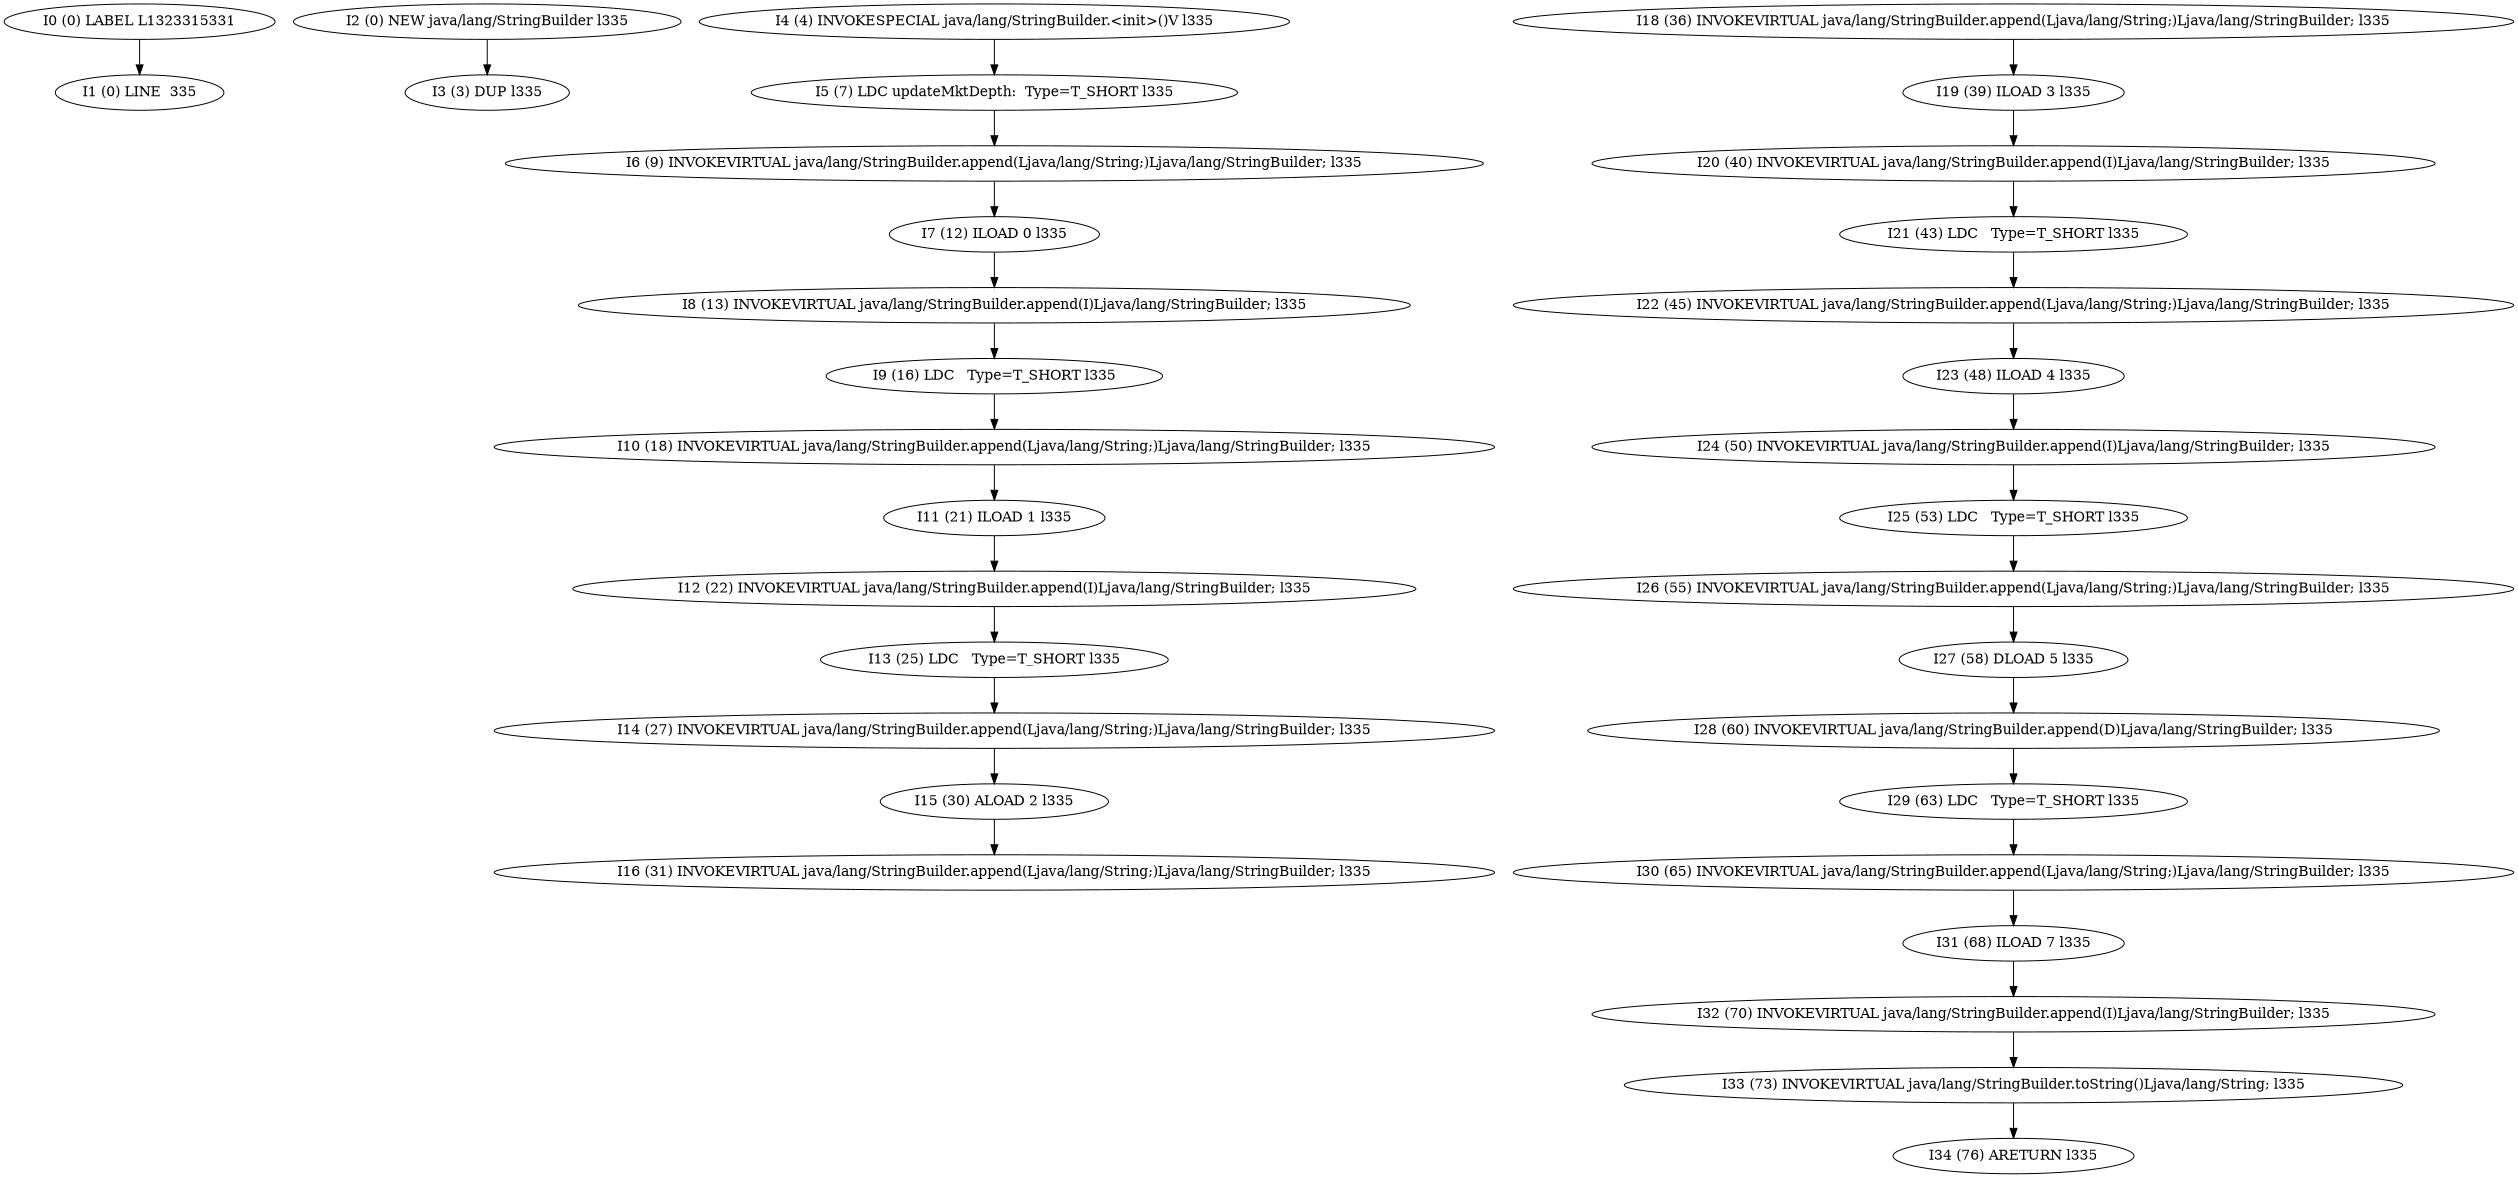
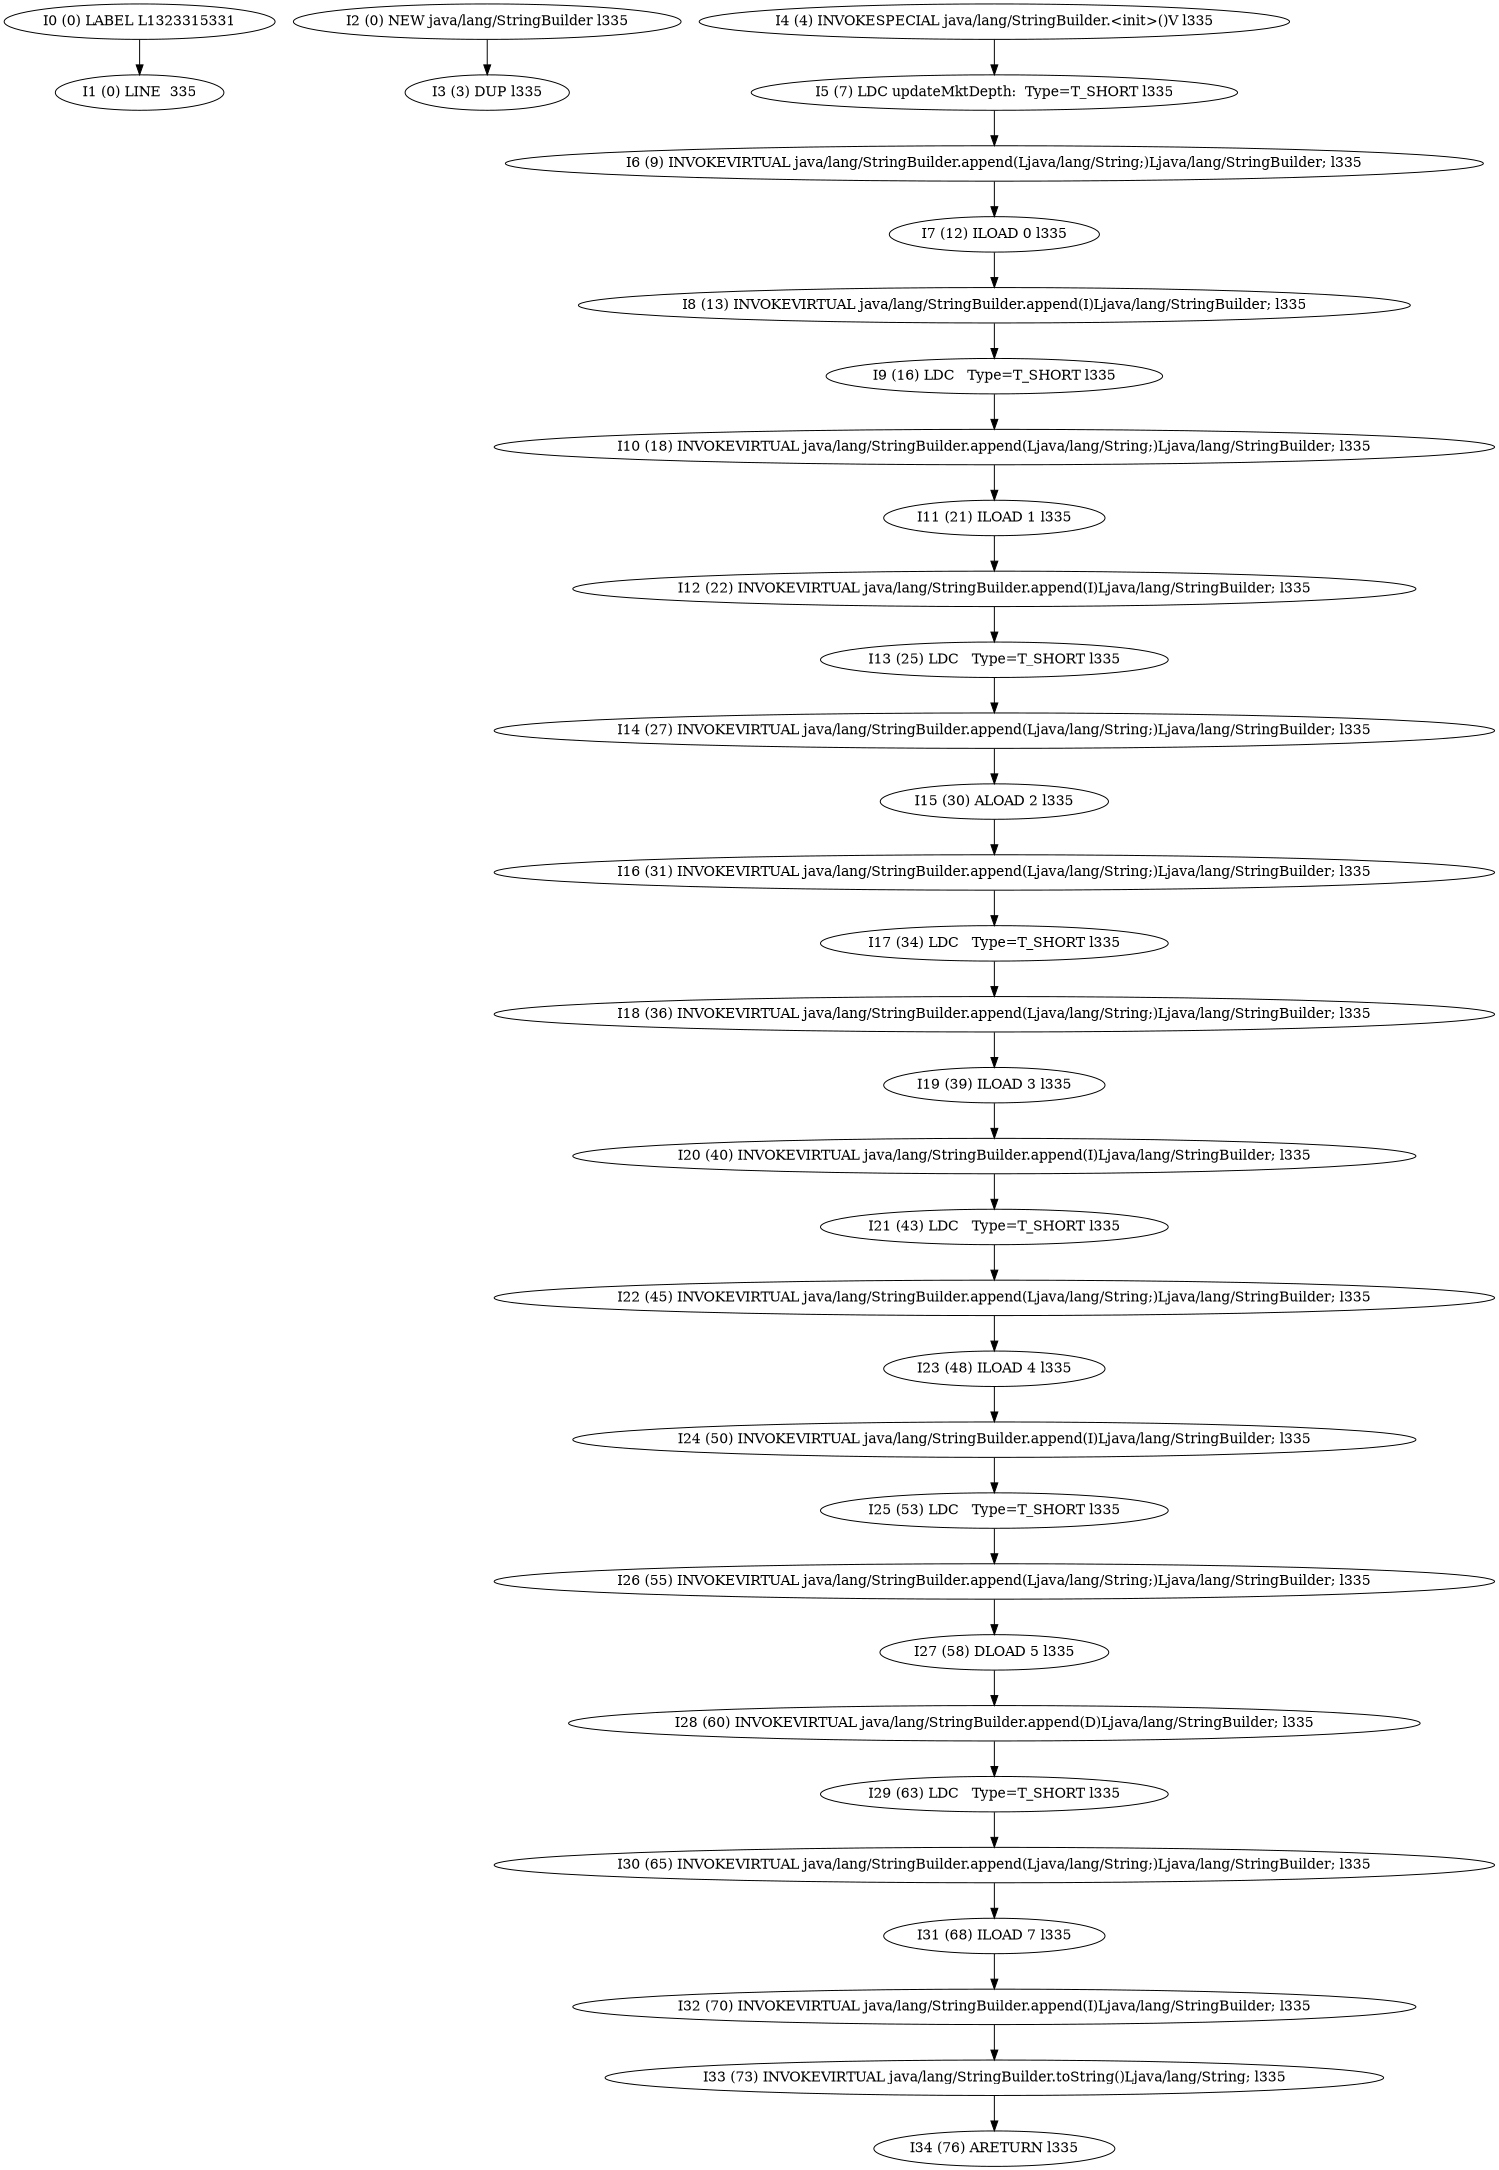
none -> (994, 943)
